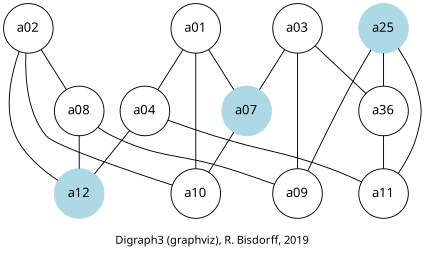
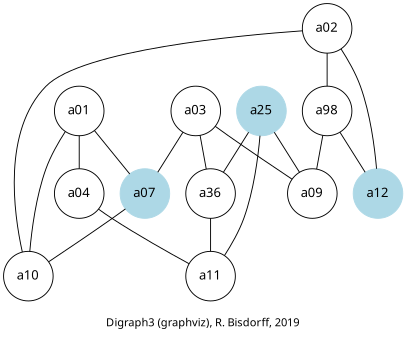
(79, 111) -> (327, 111)
(112, 152) -> none
